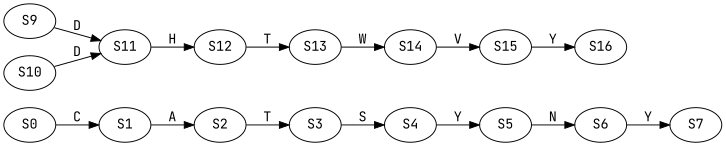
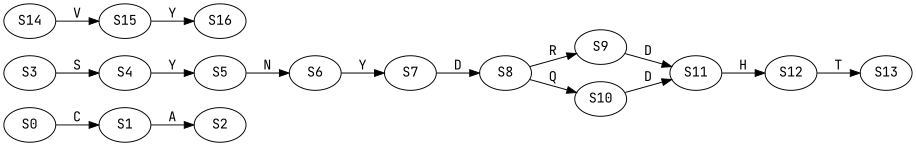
(358, 47) -> none
none -> (506, 73)
(263, 125) -> none
